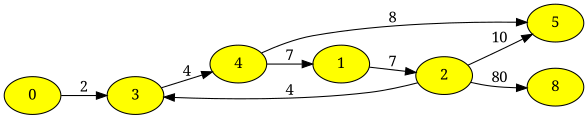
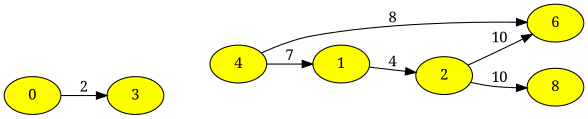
(555, 23) -> (555, 23)
(393, 62) -> (393, 62)
(500, 78) -> (500, 78)
(182, 81) -> none
(297, 98) -> none
